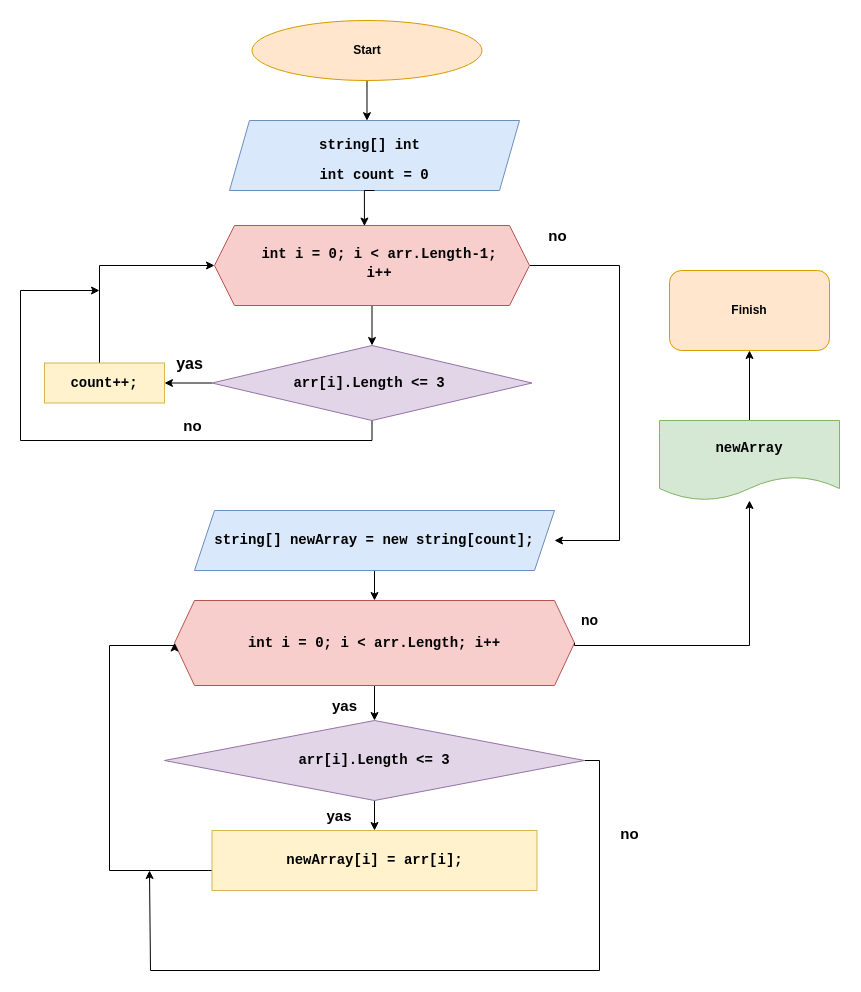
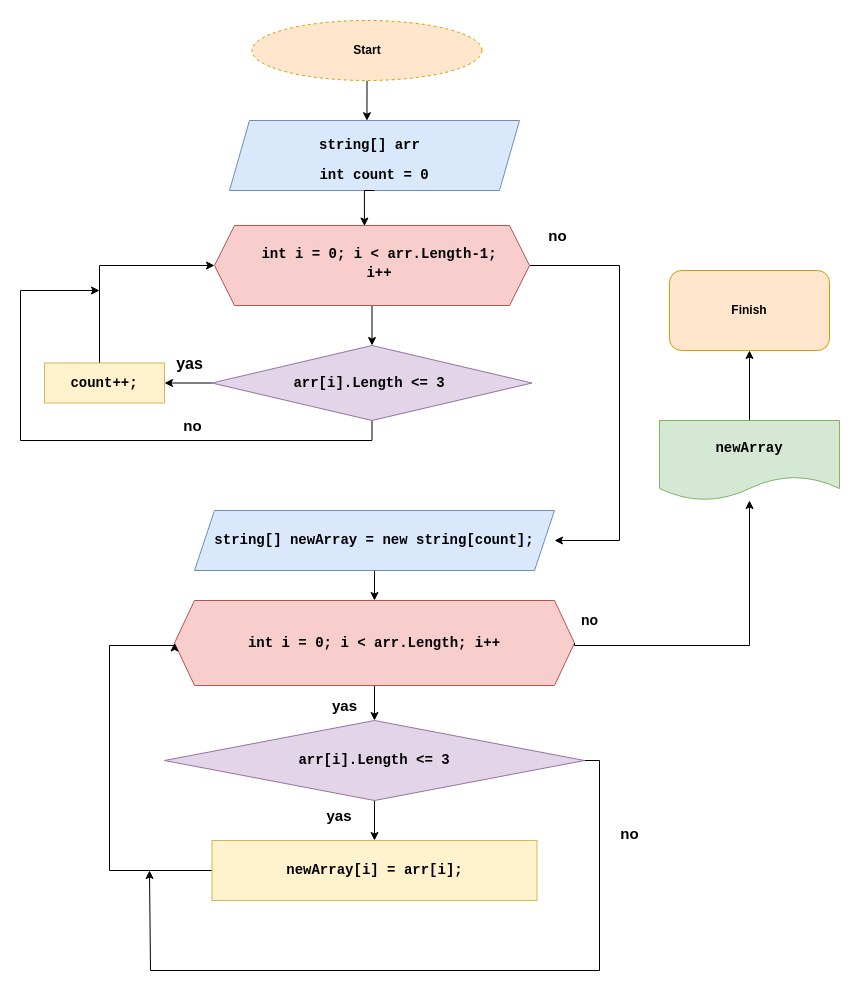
(367, 51) -> (367, 51)
(370, 146) -> (370, 146)
(375, 861) -> (375, 871)
